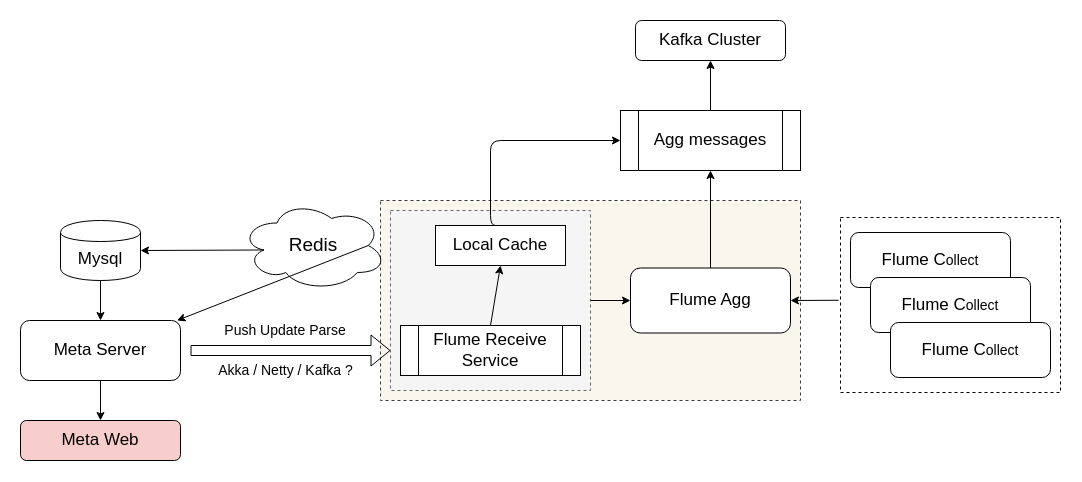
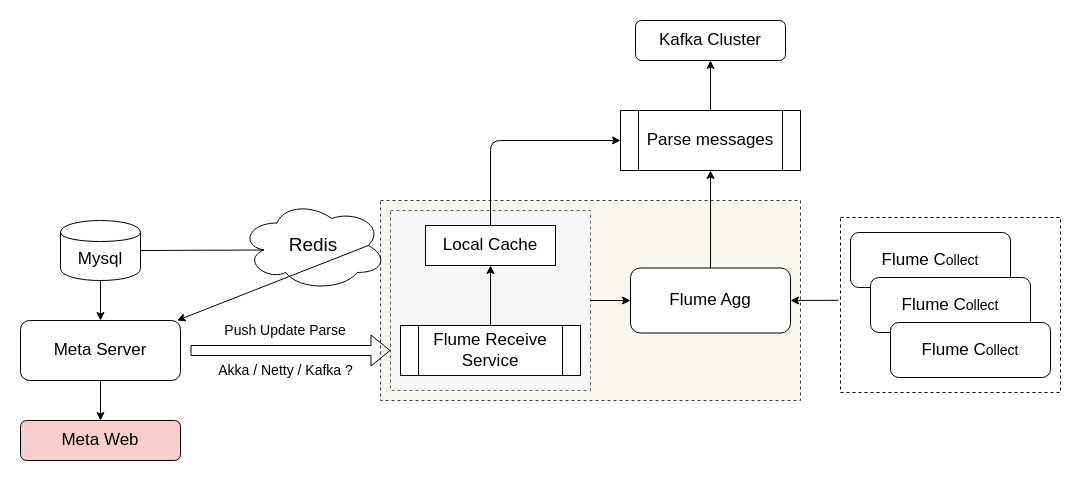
(711, 141) -> (711, 141)
(501, 246) -> (491, 246)
(148, 250) -> (146, 250)
